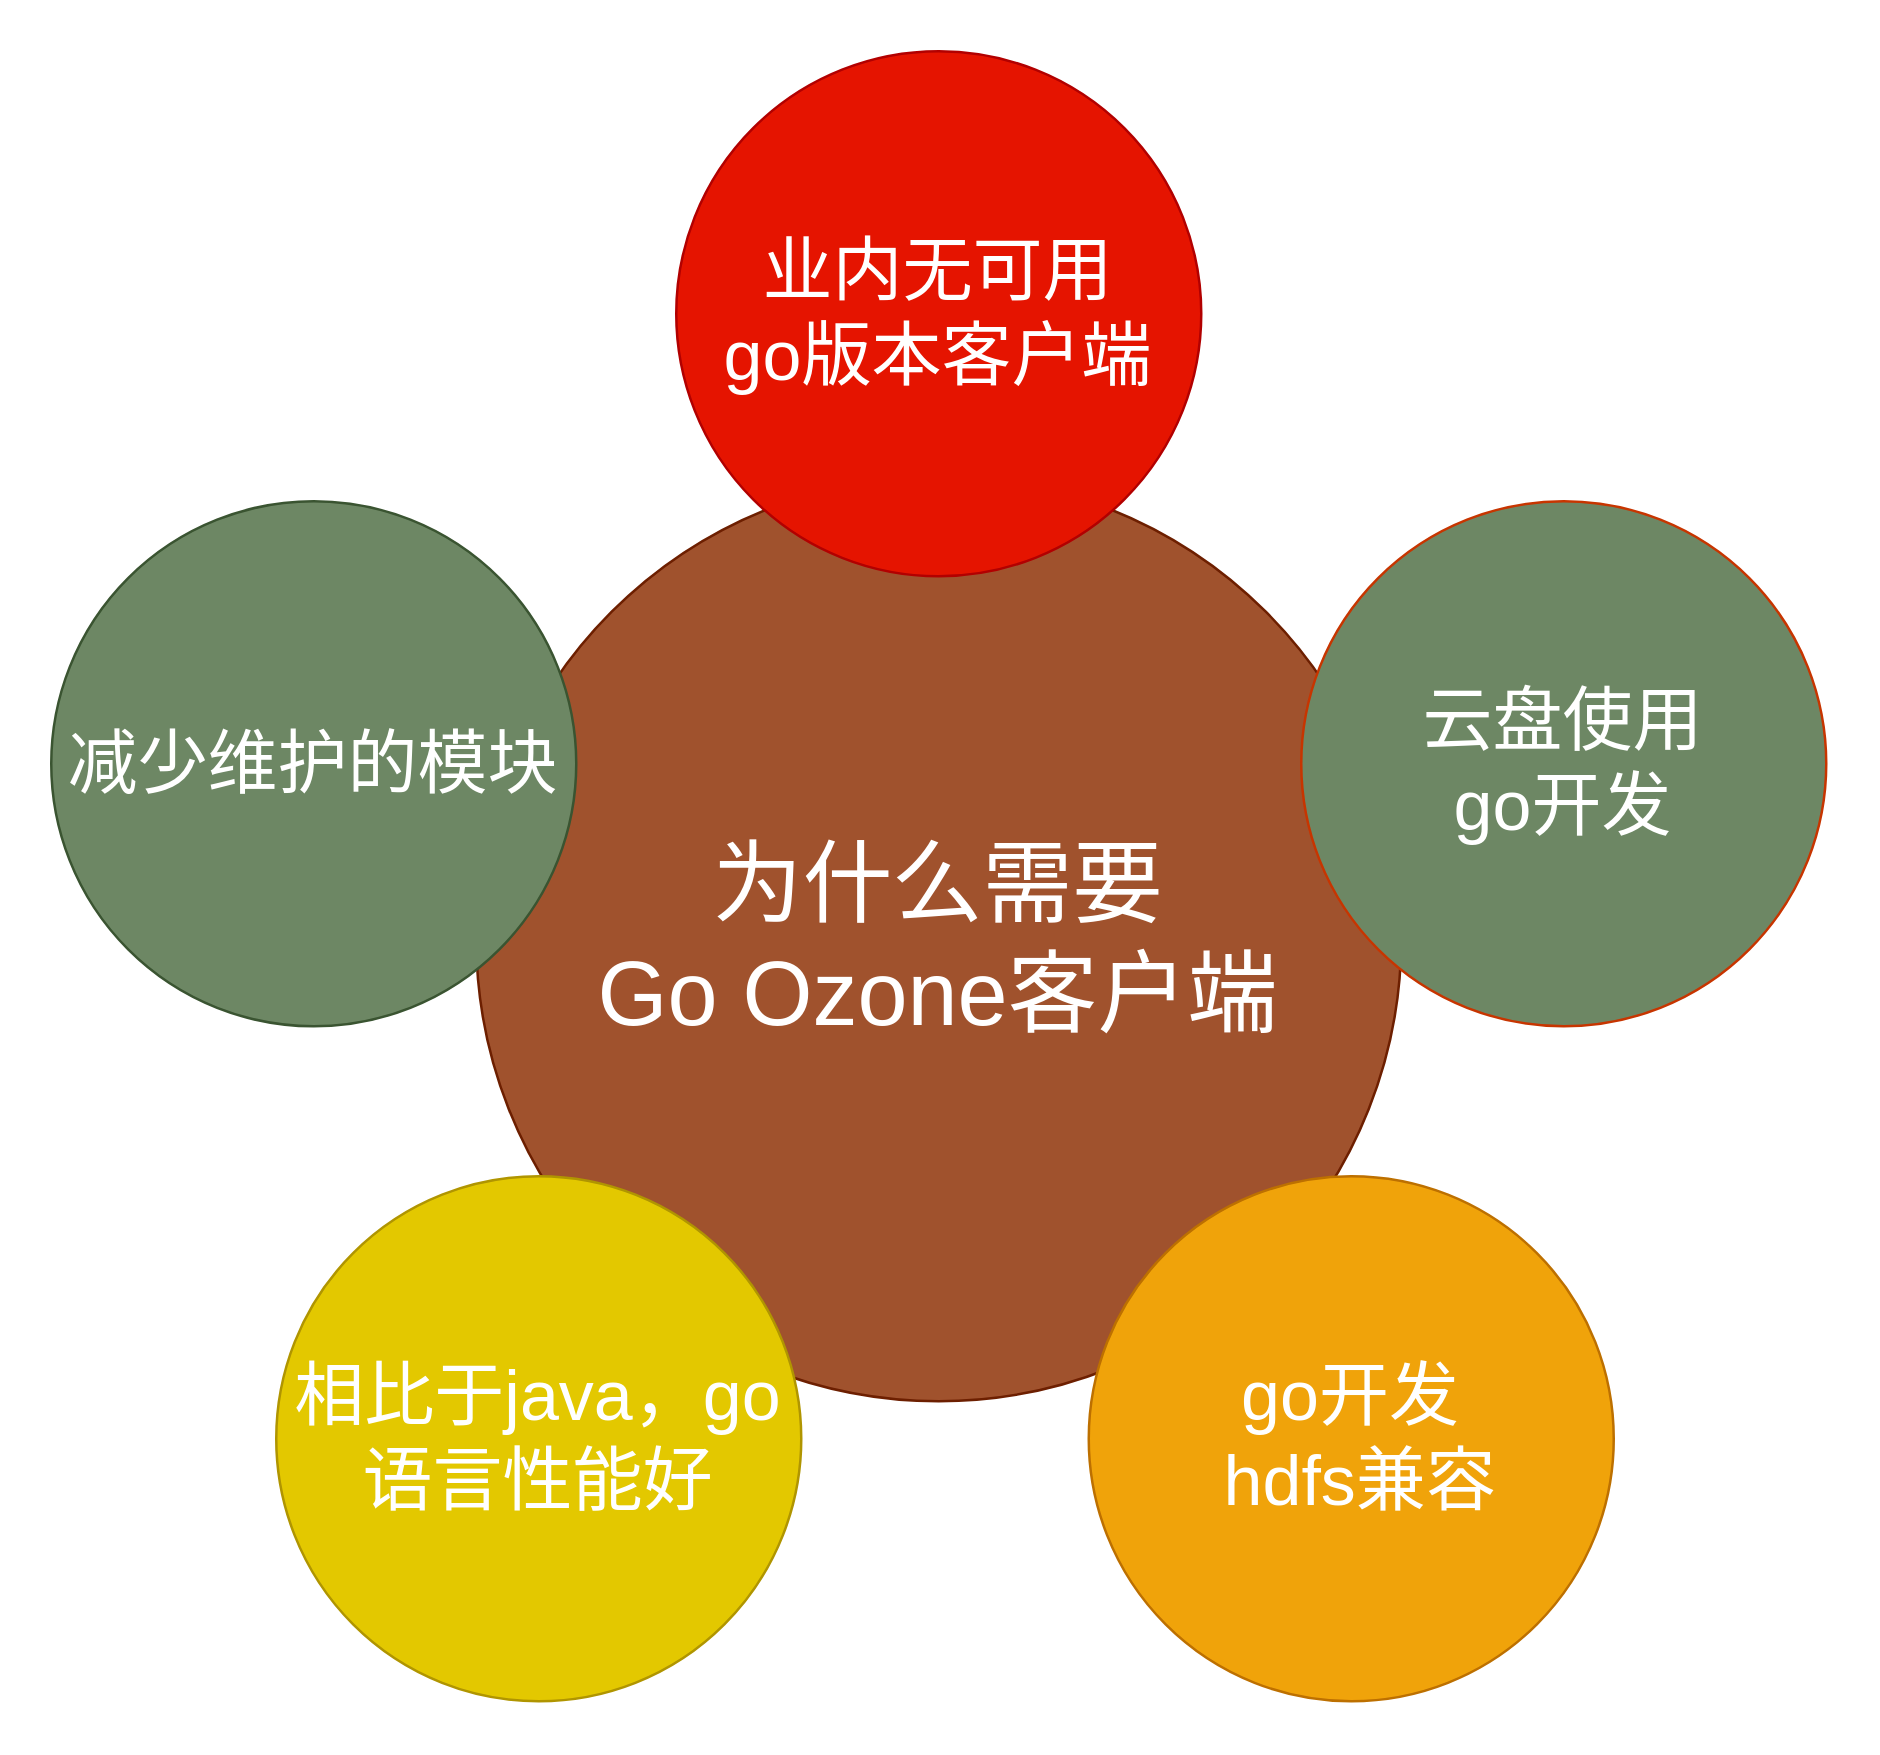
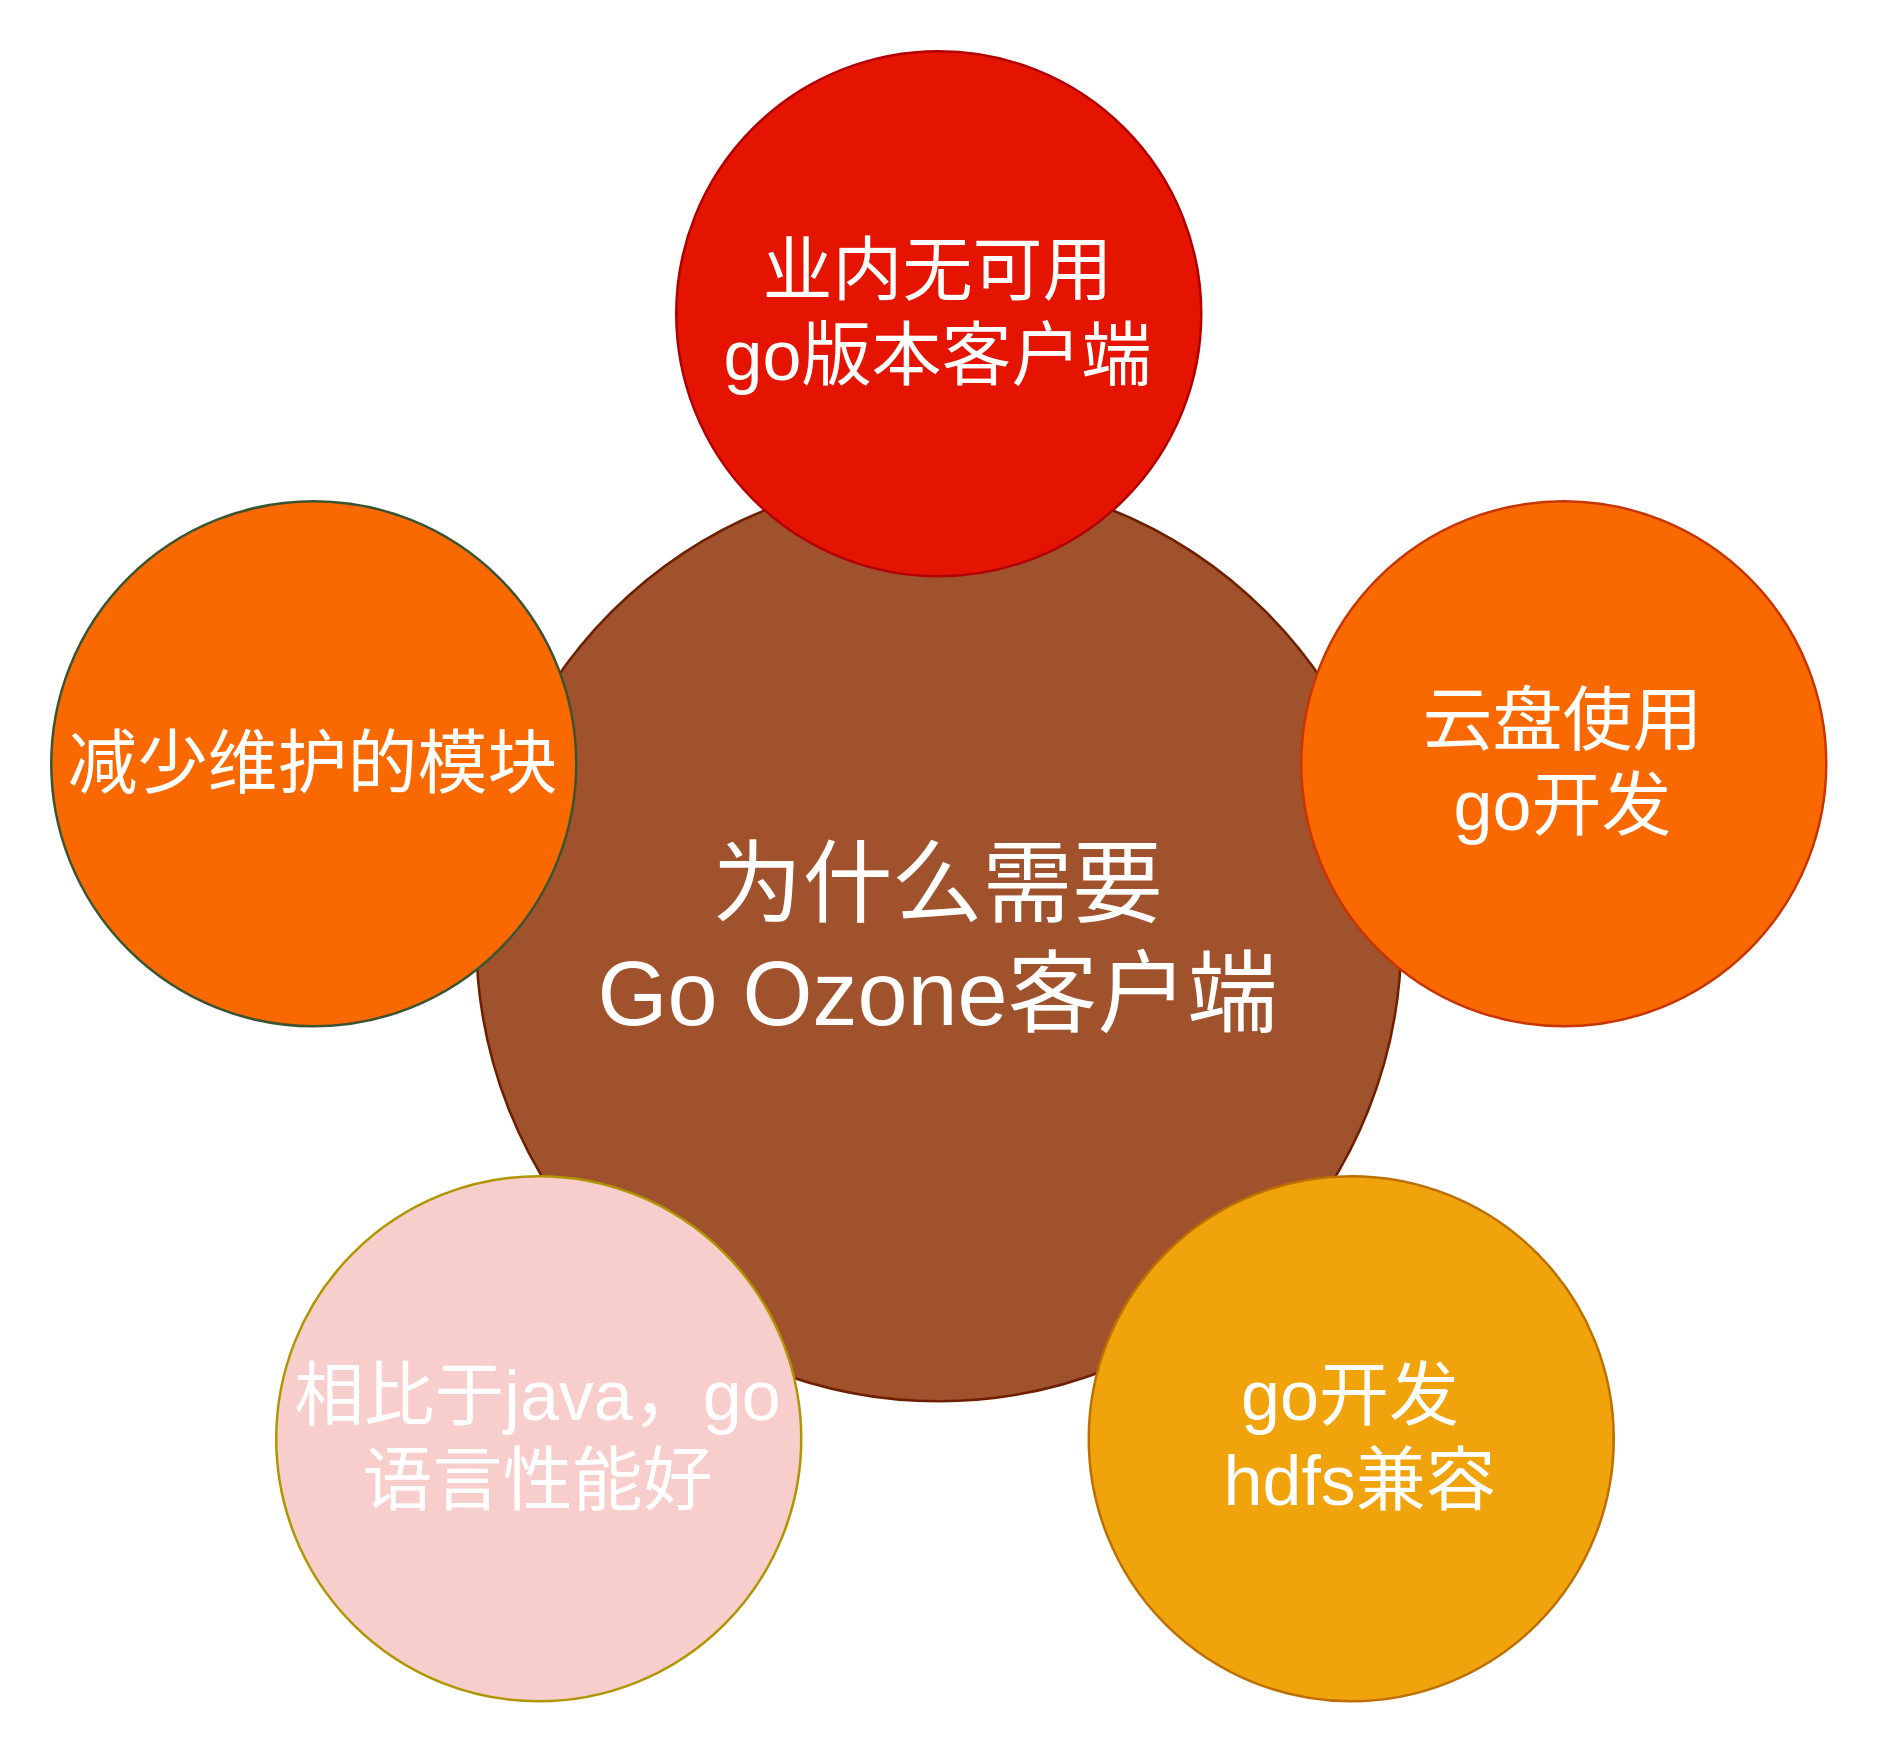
(314, 764) -> (314, 764)
(1564, 764) -> (1564, 764)
(539, 1439) -> (539, 1439)
